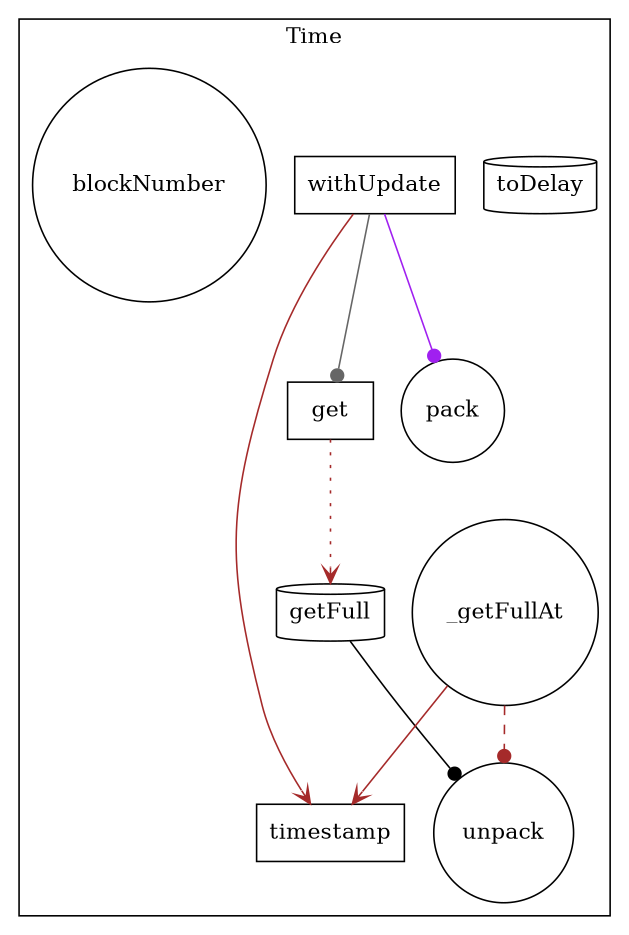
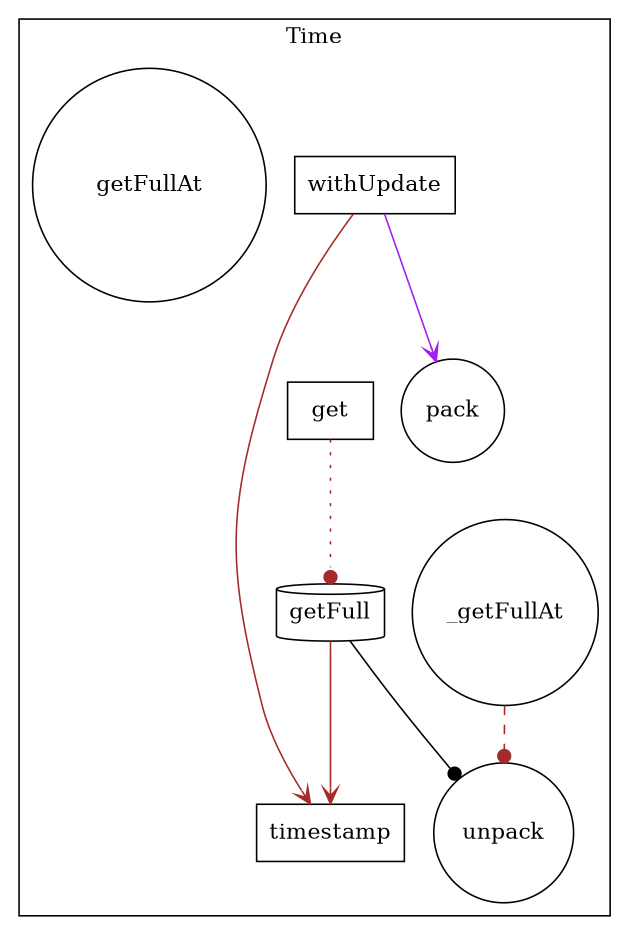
(149, 185) -> (149, 185)
(540, 185) -> none
(408, 282) -> (408, 282)
(354, 291) -> none
(330, 503) -> (330, 503)
(405, 739) -> (330, 714)
